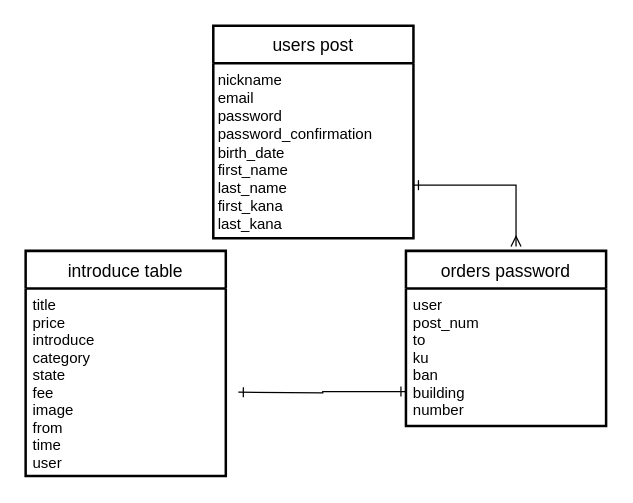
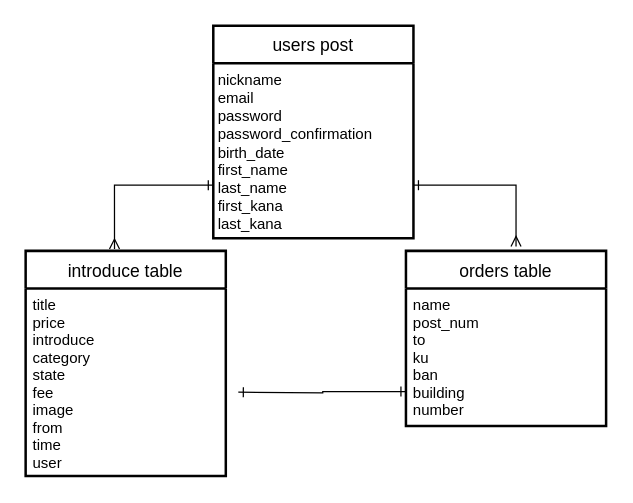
none -> (132, 185)
(505, 270) -> (505, 270)
(429, 305) -> (429, 305)
